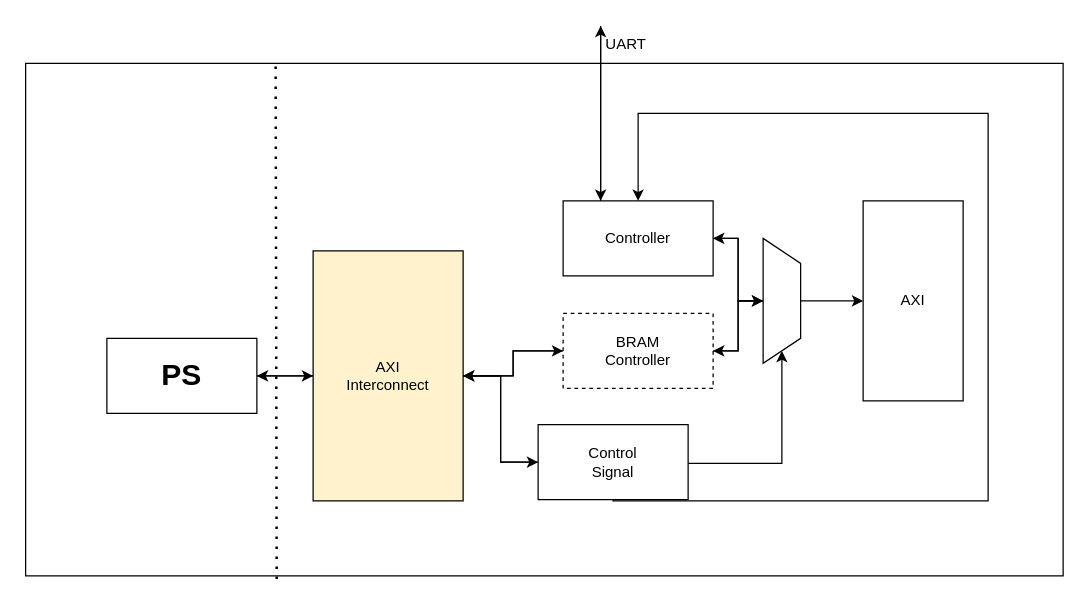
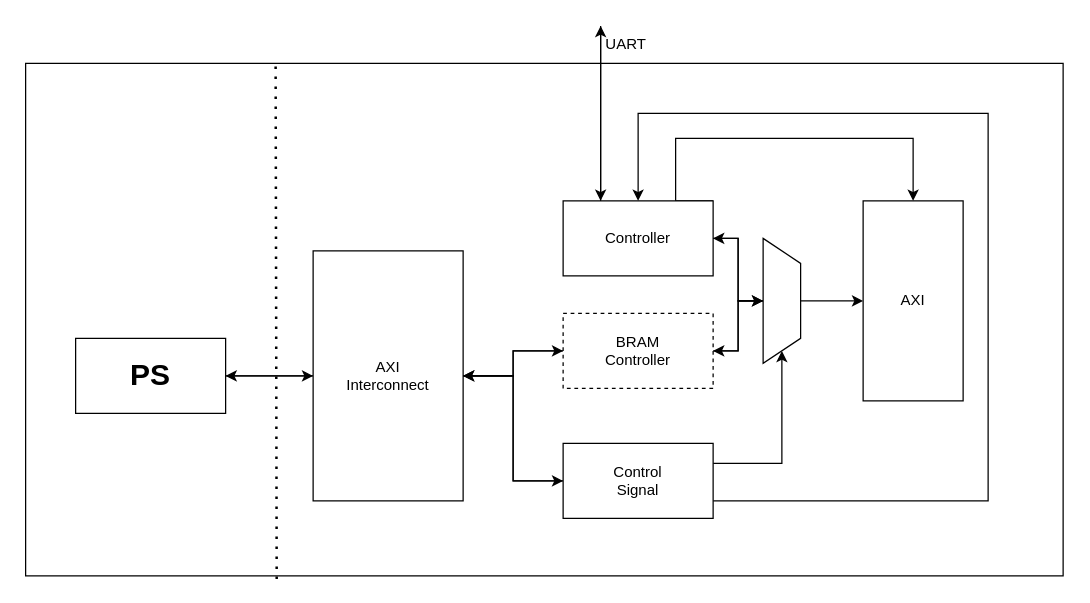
none -> (790, 138)
(182, 376) -> (151, 376)
(388, 376) -> (388, 376)
(613, 462) -> (638, 481)
